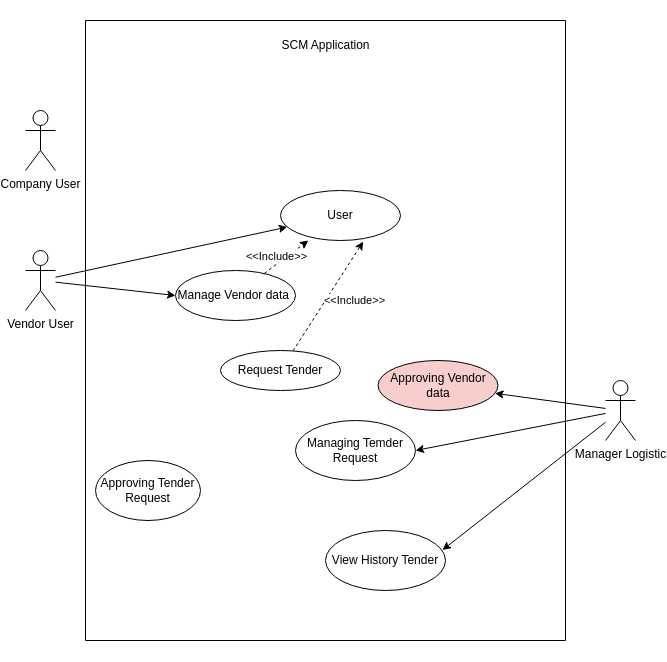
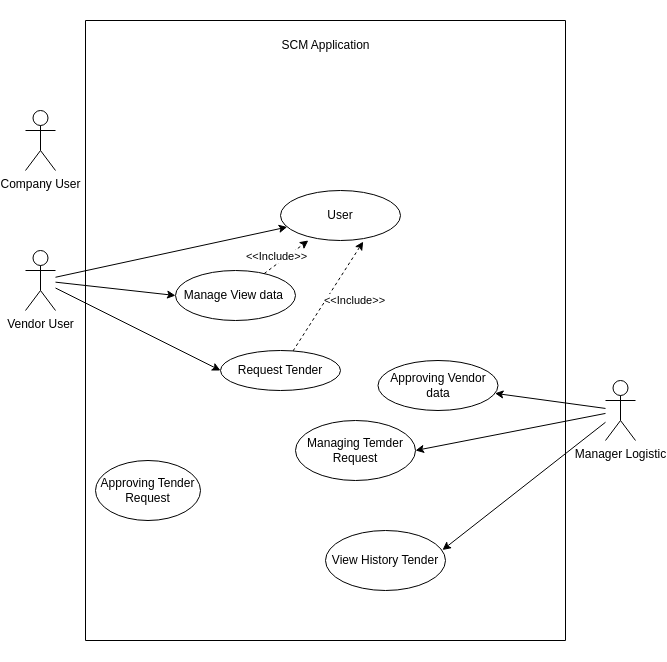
(236, 296) -> (236, 296)
none -> (135, 328)
(438, 386) -> (438, 386)
